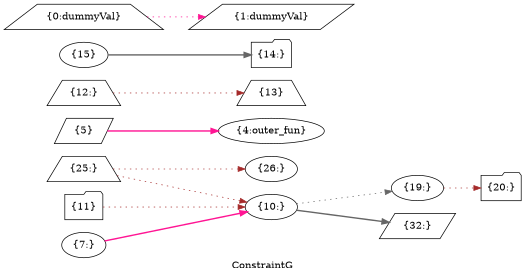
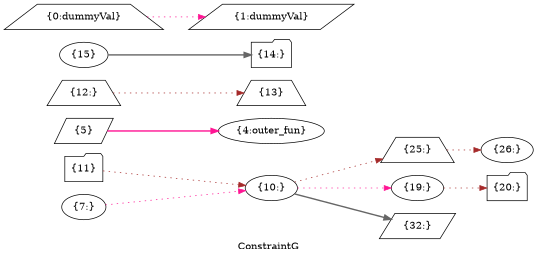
(179, 188) -> (335, 171)
(341, 198) -> (341, 188)
(172, 227) -> (172, 198)
